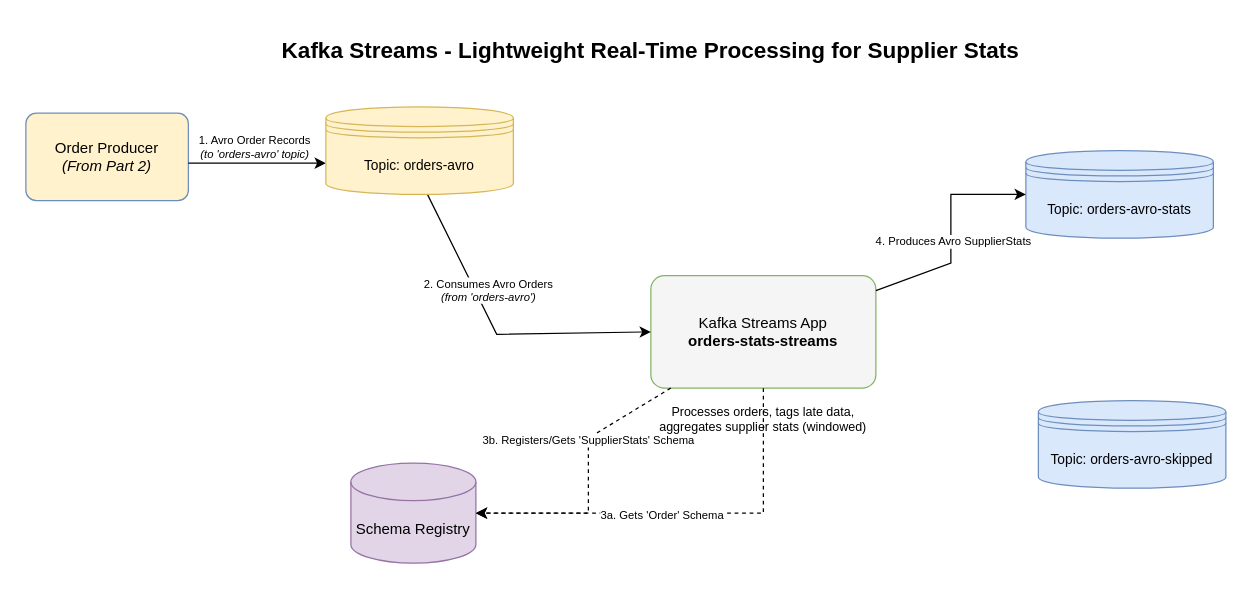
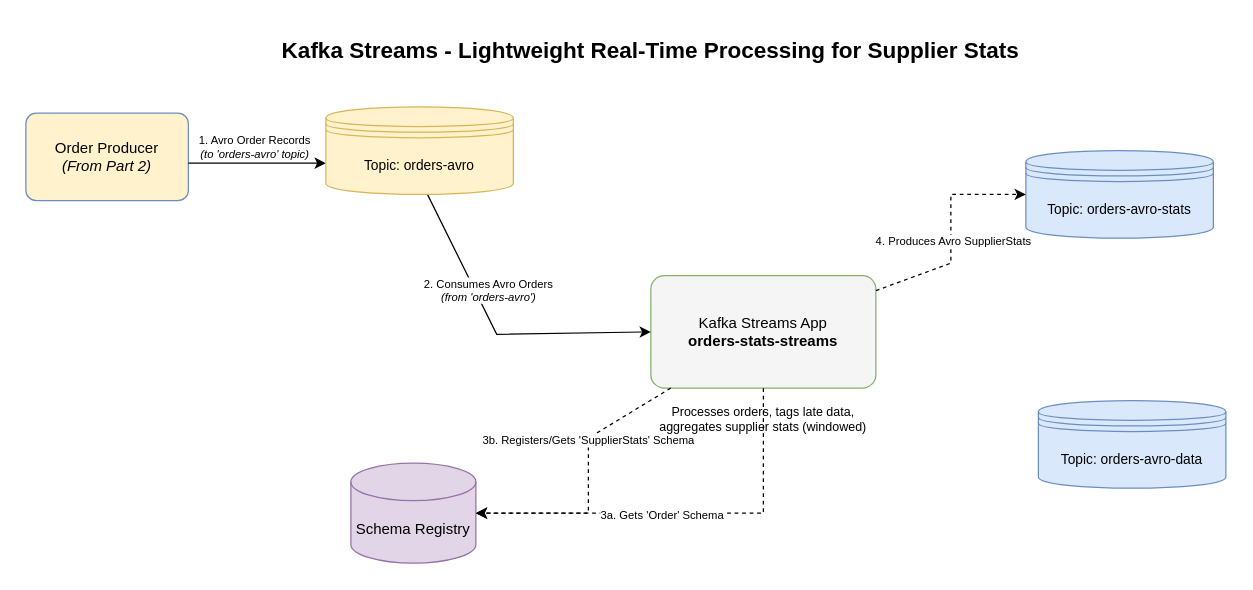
(964, 194) -> (964, 194)
(1132, 459) -> (1132, 459)
